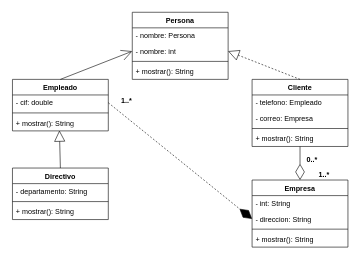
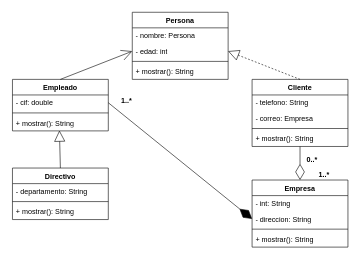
(158, 52) -> (154, 52)
(292, 104) -> (288, 104)
(174, 156) -> (174, 156)
